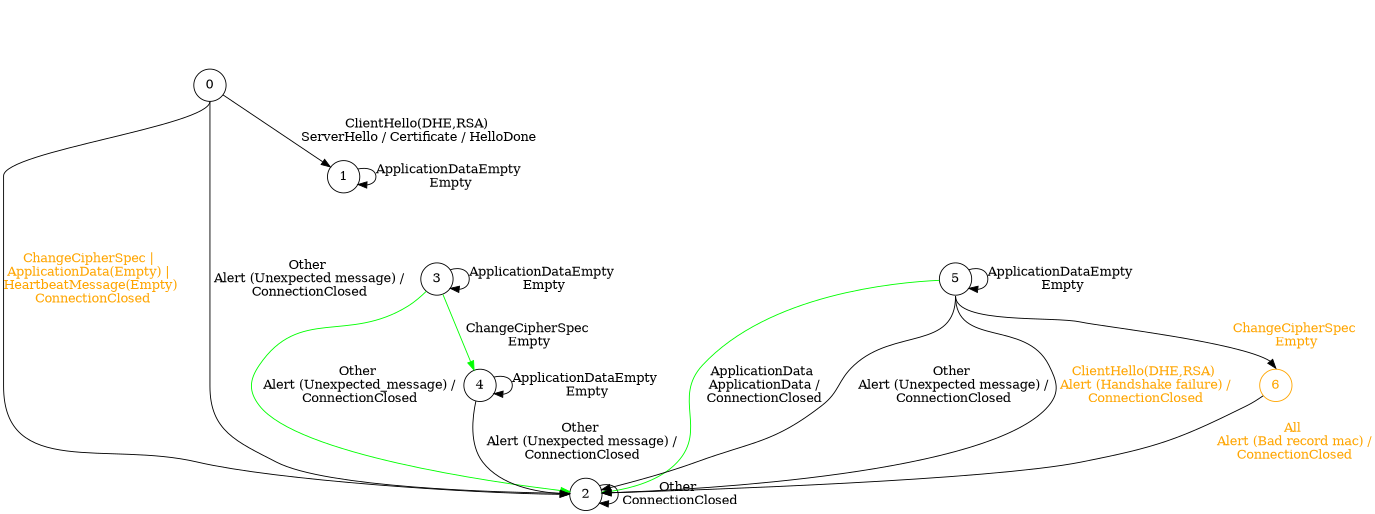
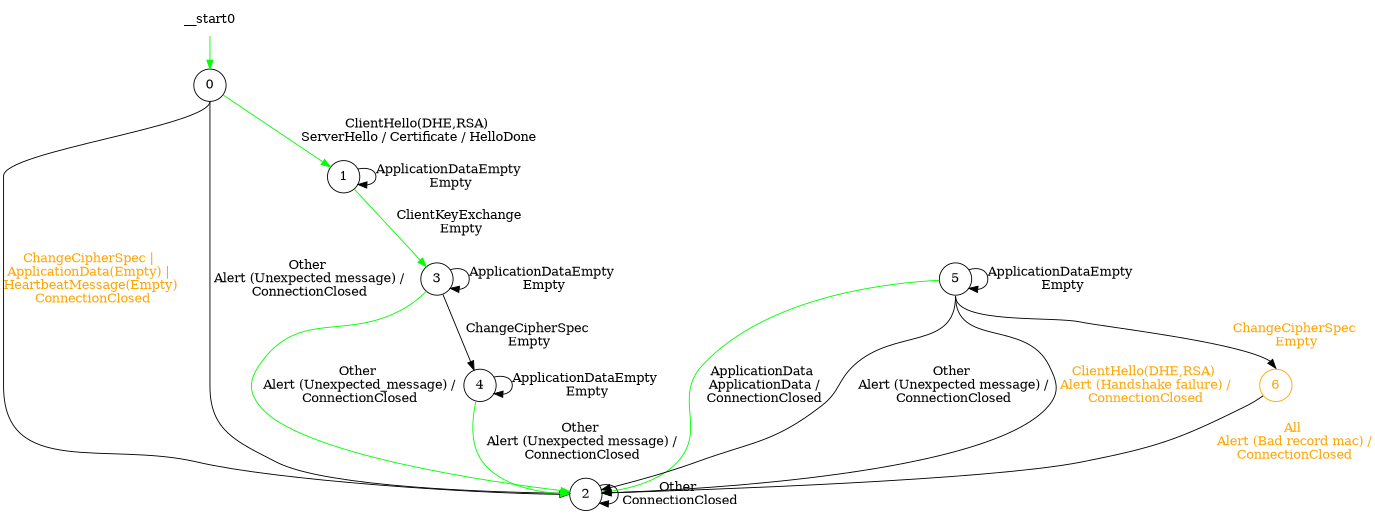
none -> (210, 20)
(273, 128) -> (273, 128)
none -> (387, 225)
(457, 328) -> (457, 328)
(491, 470) -> (491, 470)
